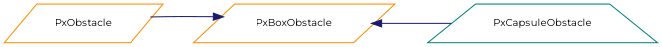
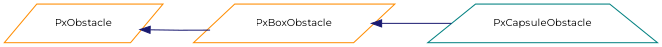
(182, 17) -> (180, 30)
